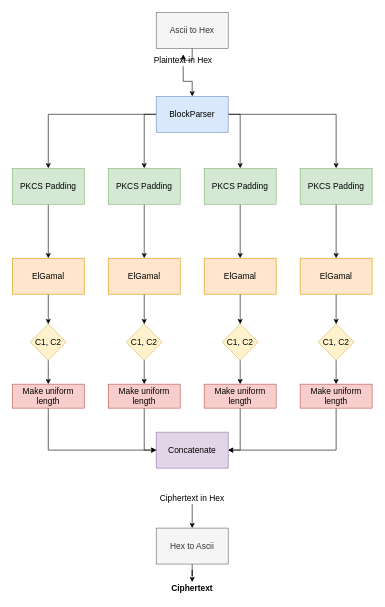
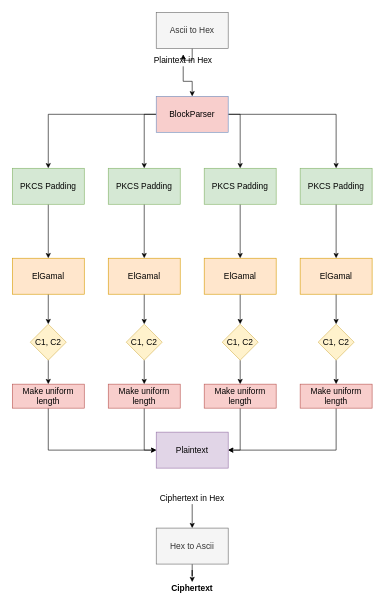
(192, 114) -> (192, 114)
(192, 450) -> (192, 450)
